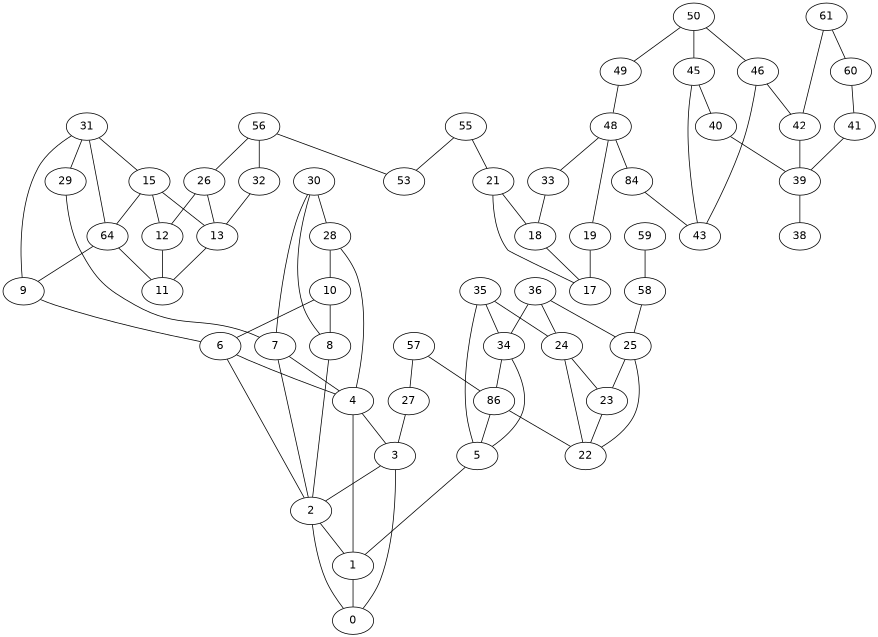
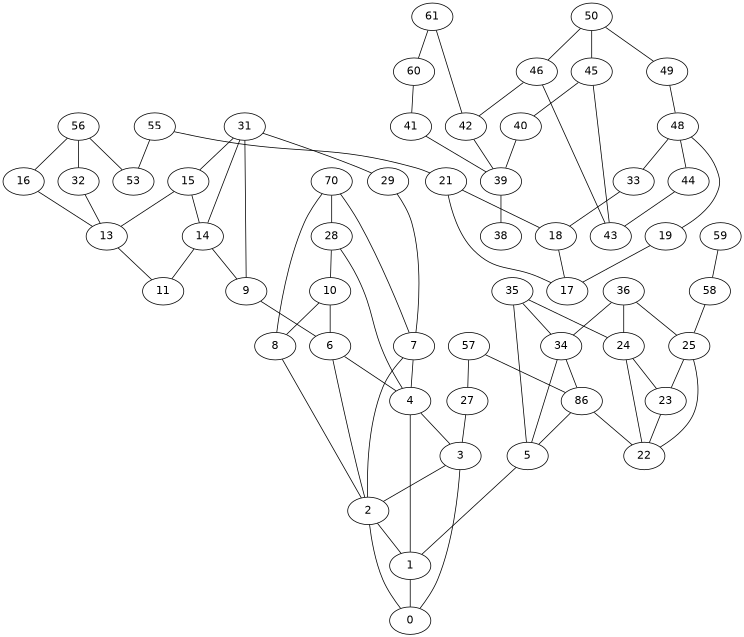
(204, 181) -> (24, 181)
(314, 181) -> (332, 181)
(632, 181) -> (689, 181)
(108, 236) -> (203, 236)
(162, 236) -> none
